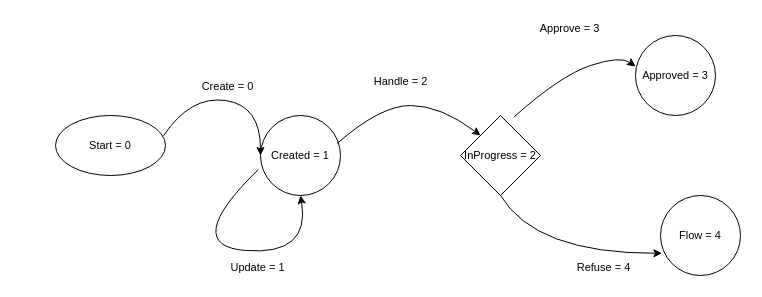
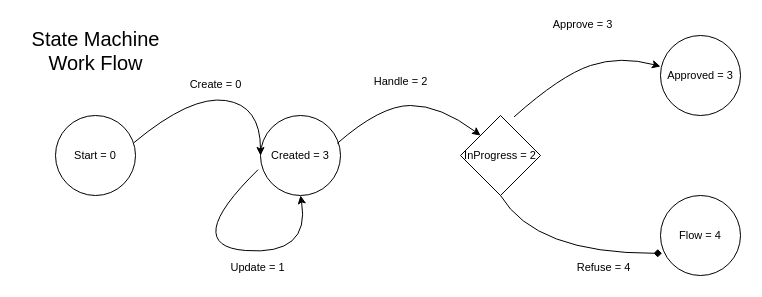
none -> (96, 51)
(676, 76) -> (701, 76)
(111, 146) -> (96, 156)
(301, 156) -> (301, 156)
(654, 253) -> (653, 253)
